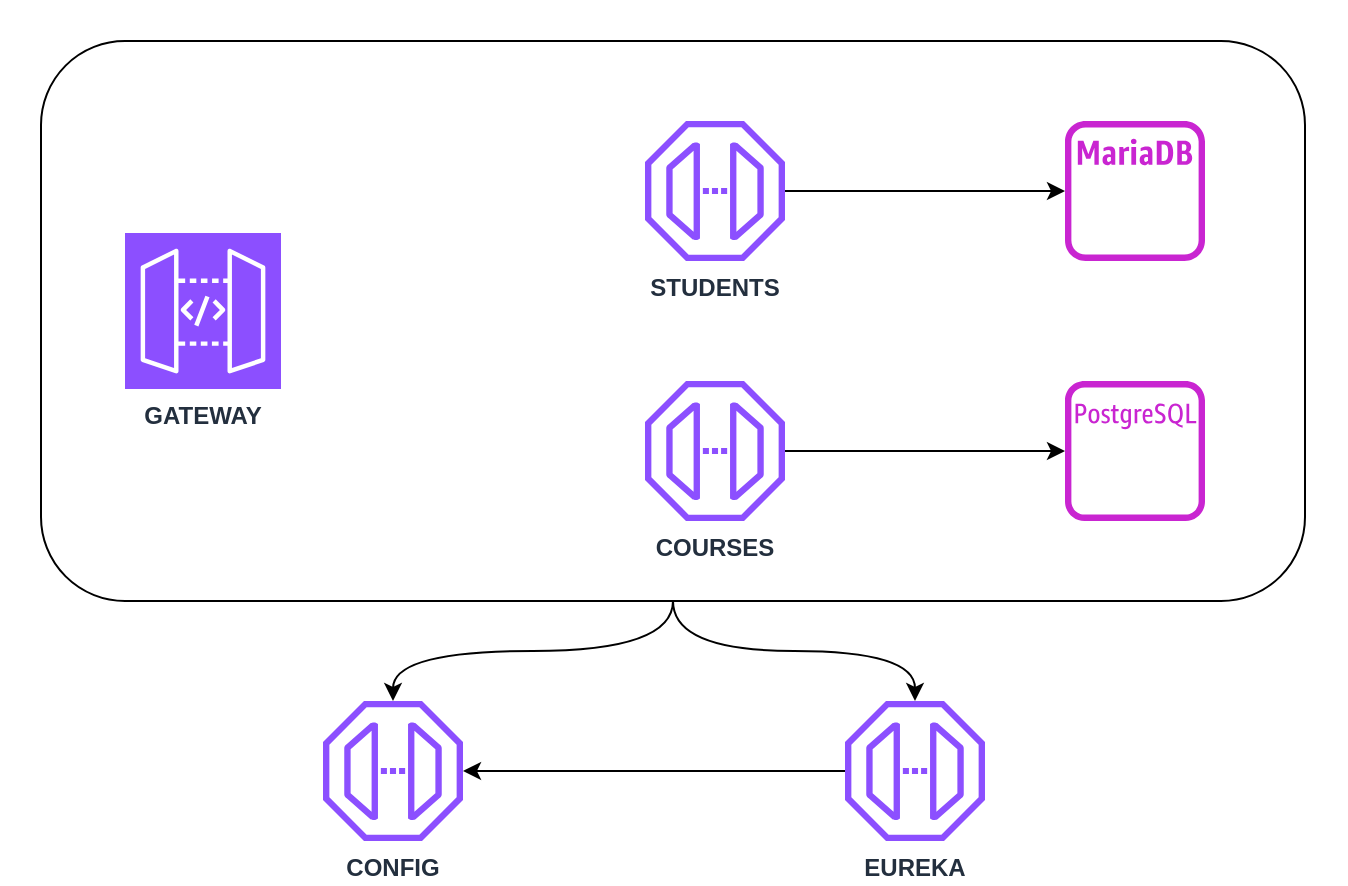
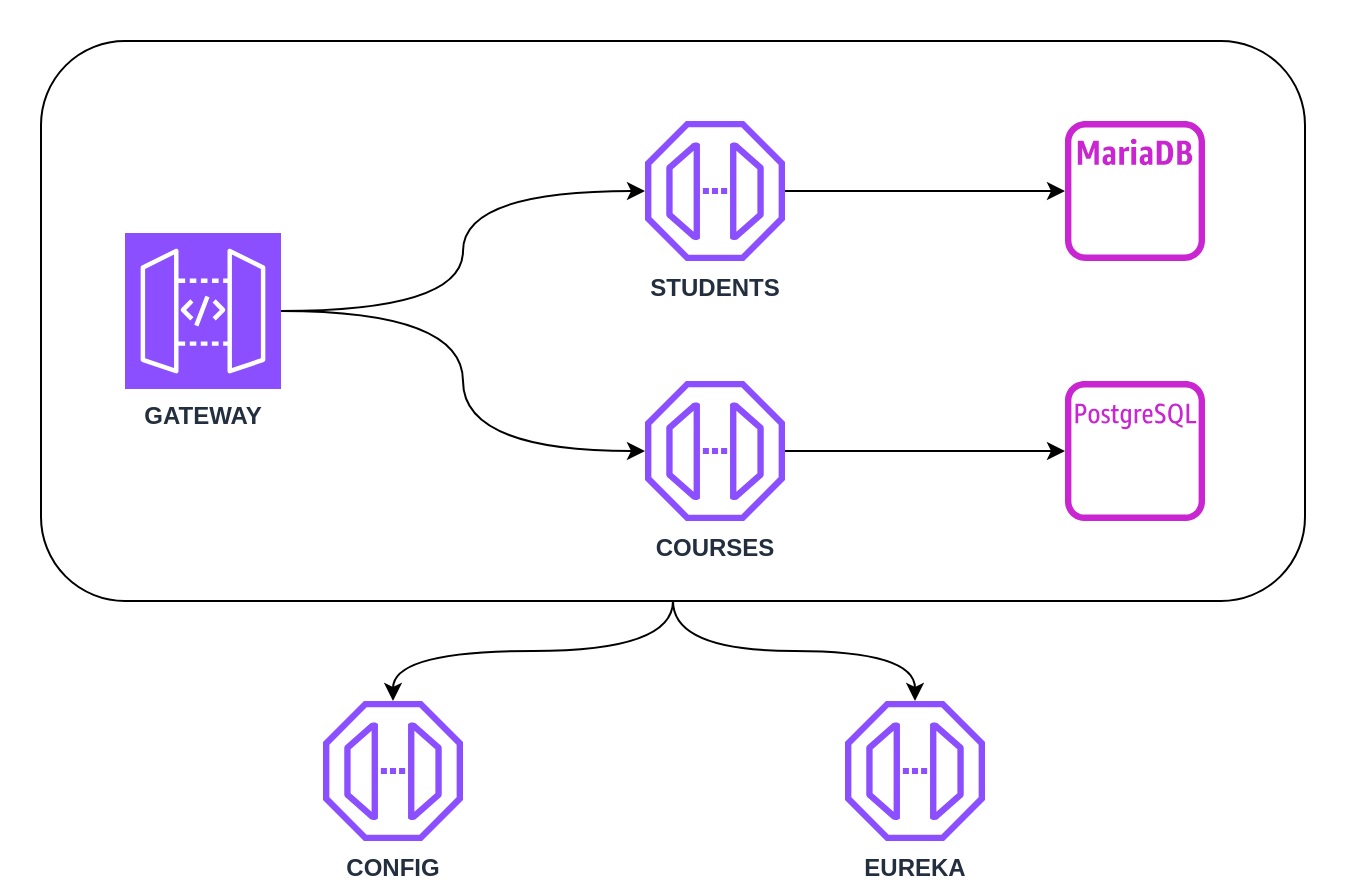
none -> (468, 232)
none -> (466, 397)
(661, 771) -> none
